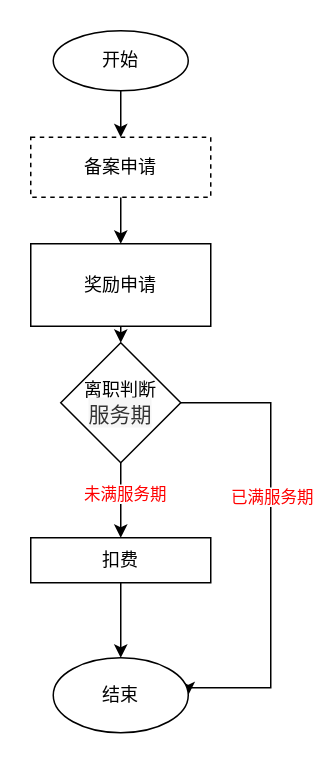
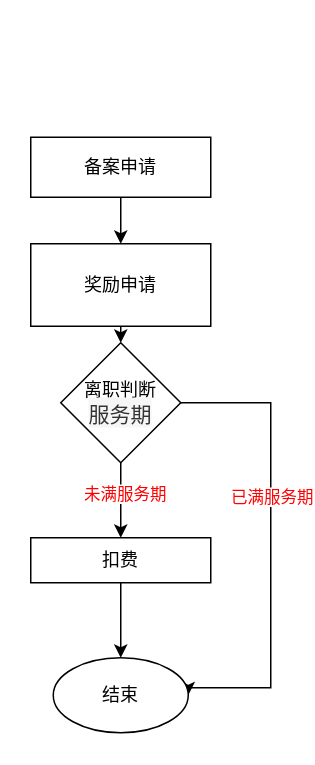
(121, 61) -> none
(121, 109) -> none
(121, 167) -> (121, 167)
